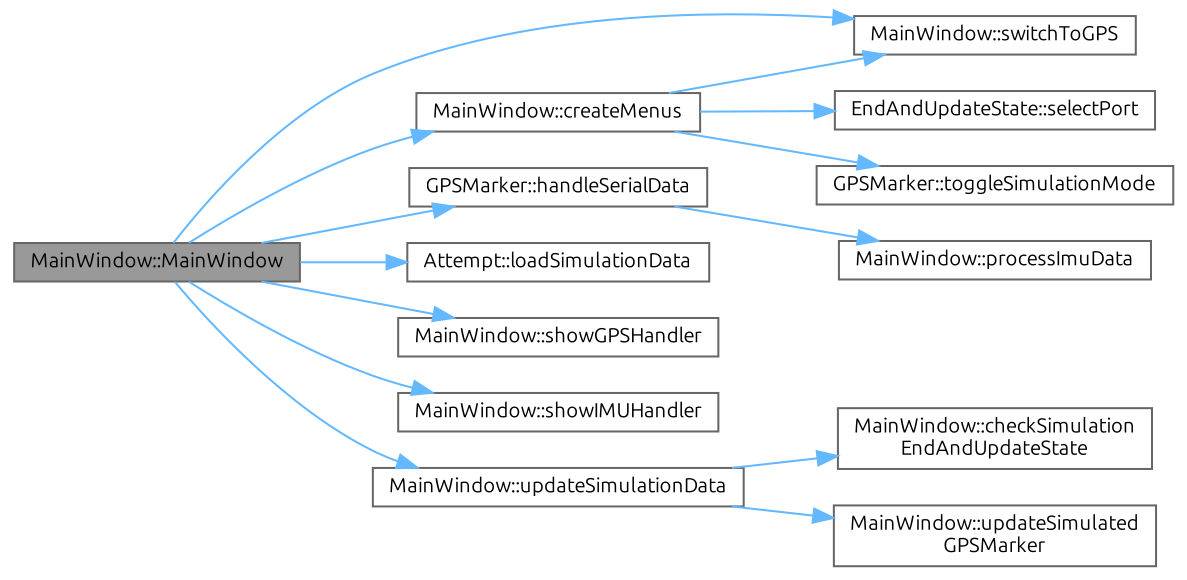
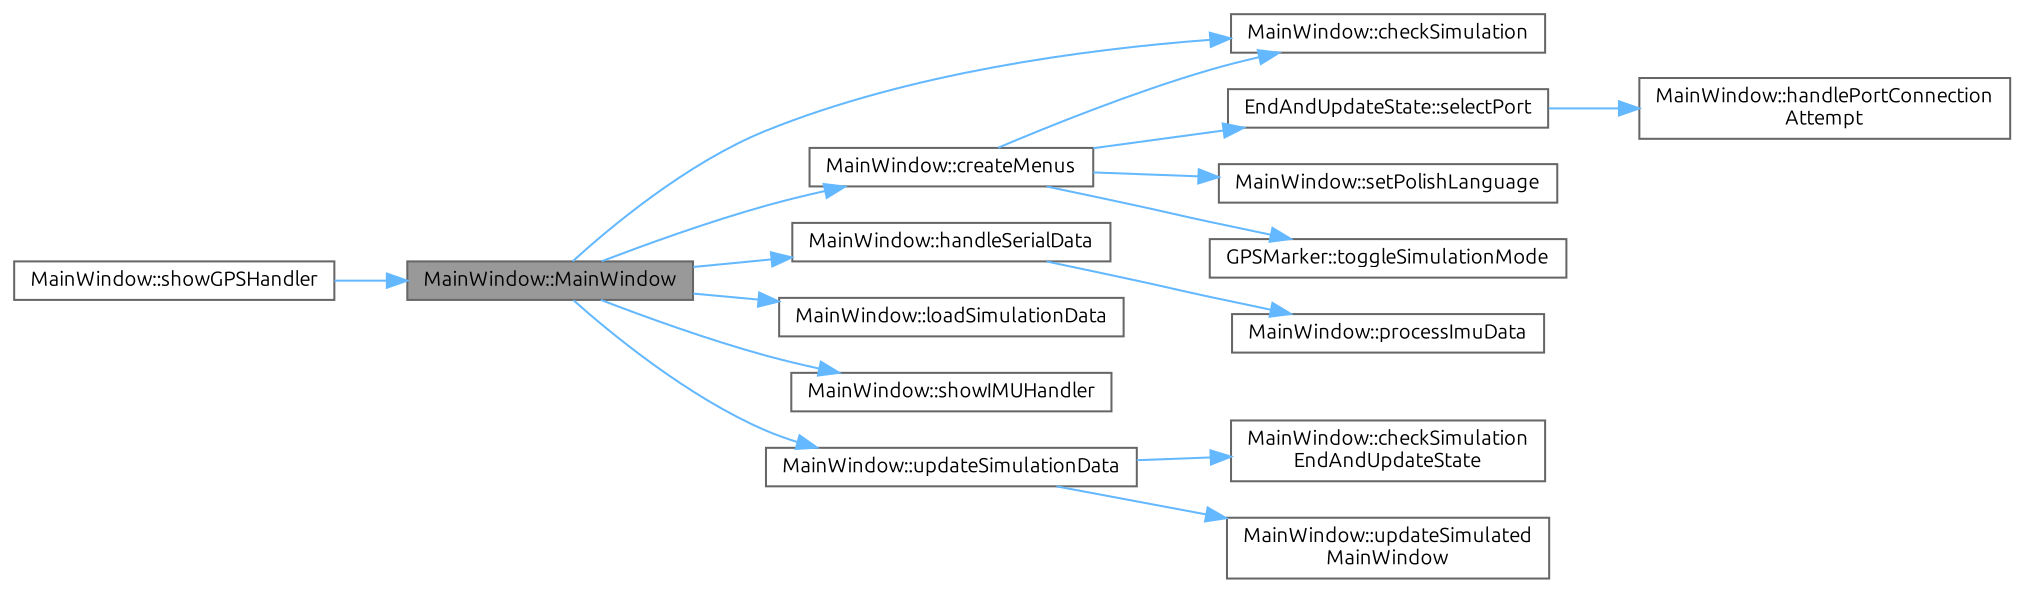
(995, 35) -> (1388, 33)
none -> (1825, 108)
none -> (1388, 183)
(558, 187) -> (951, 242)
(558, 262) -> (951, 317)
(347, 298) -> (360, 281)
(995, 536) -> (1388, 548)
